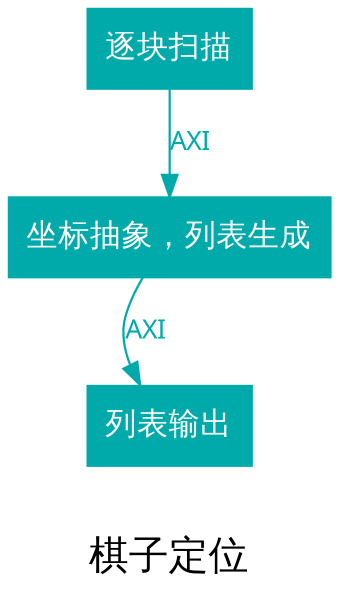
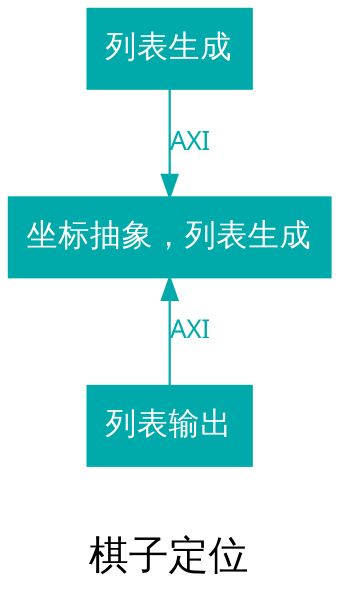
(170, 49) -> (170, 49)
(125, 320) -> (170, 343)
